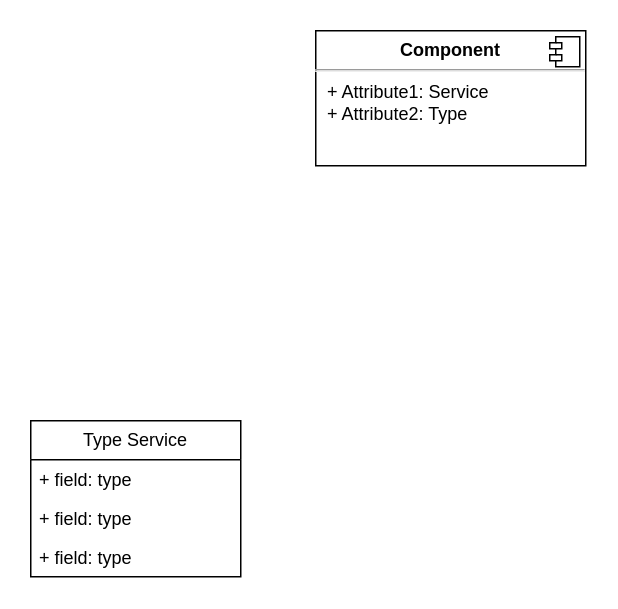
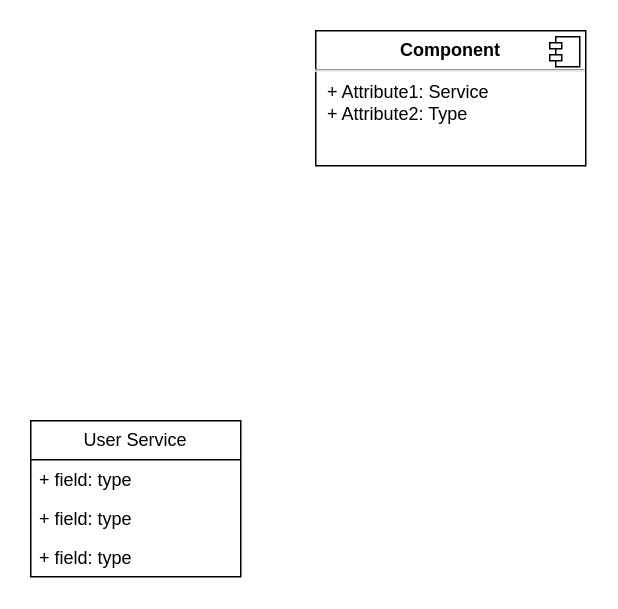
(136, 440) -> (136, 440)
